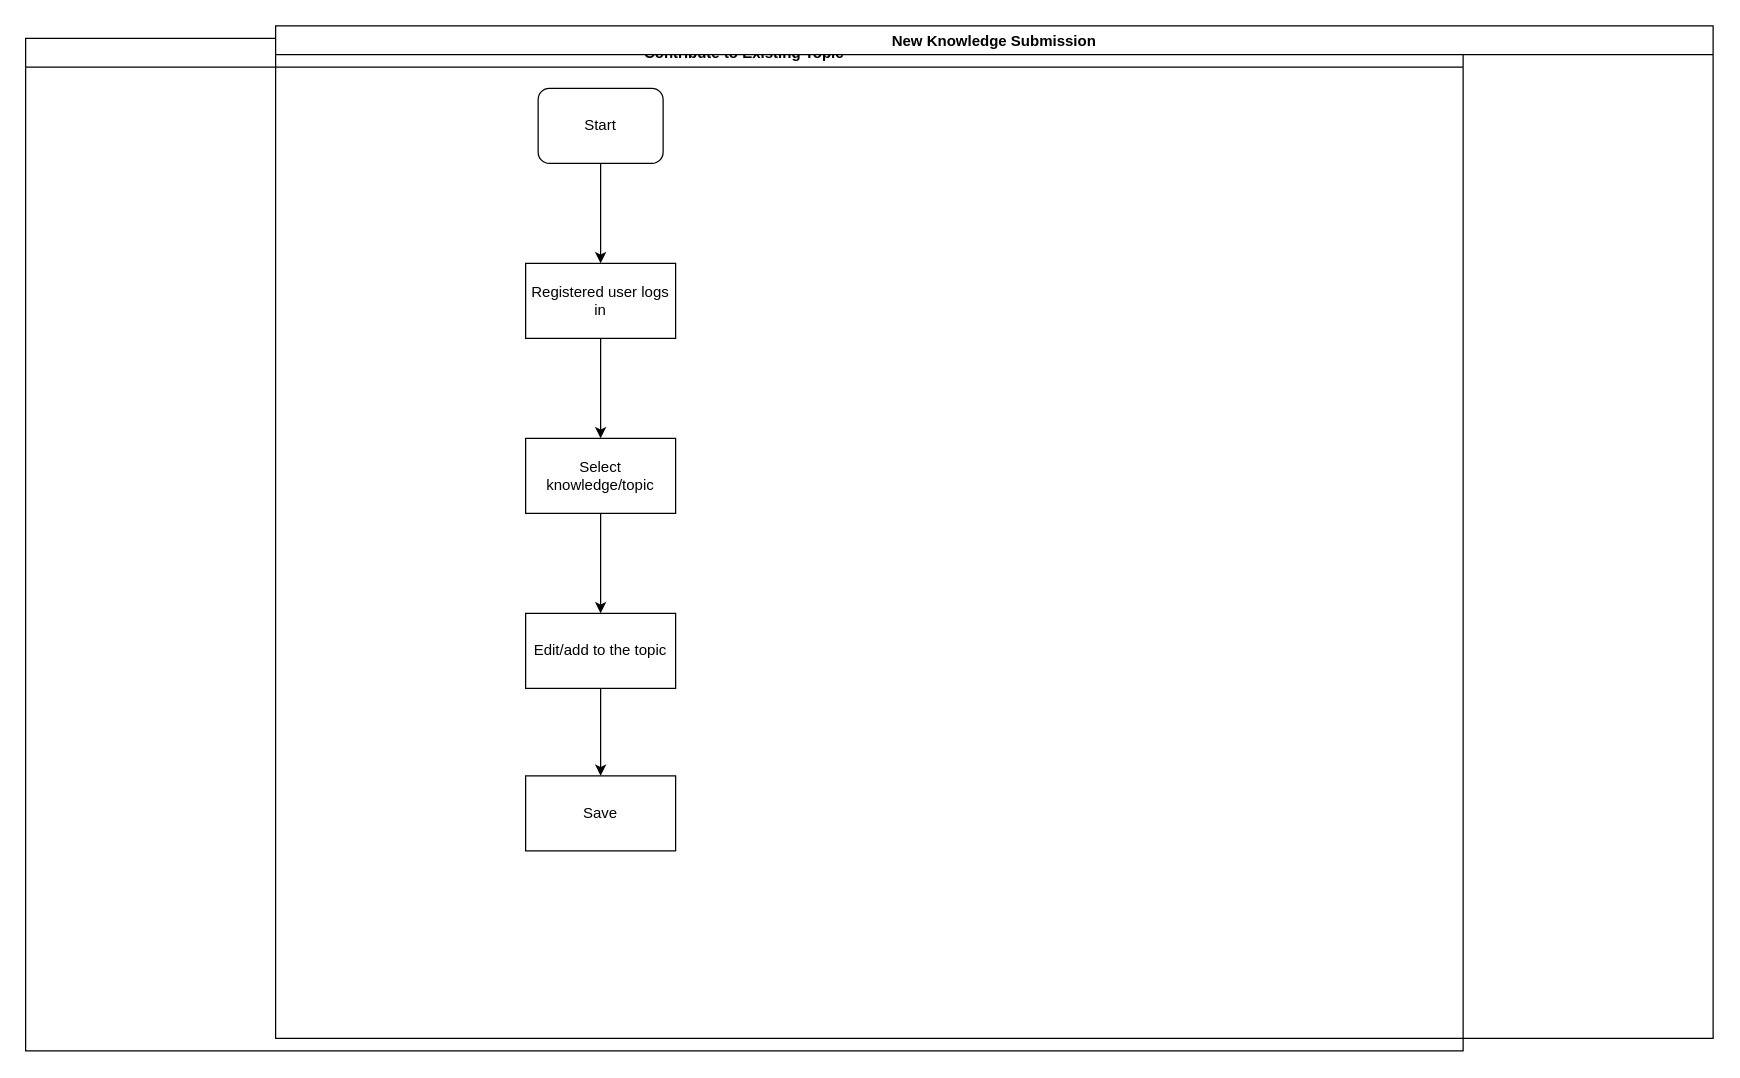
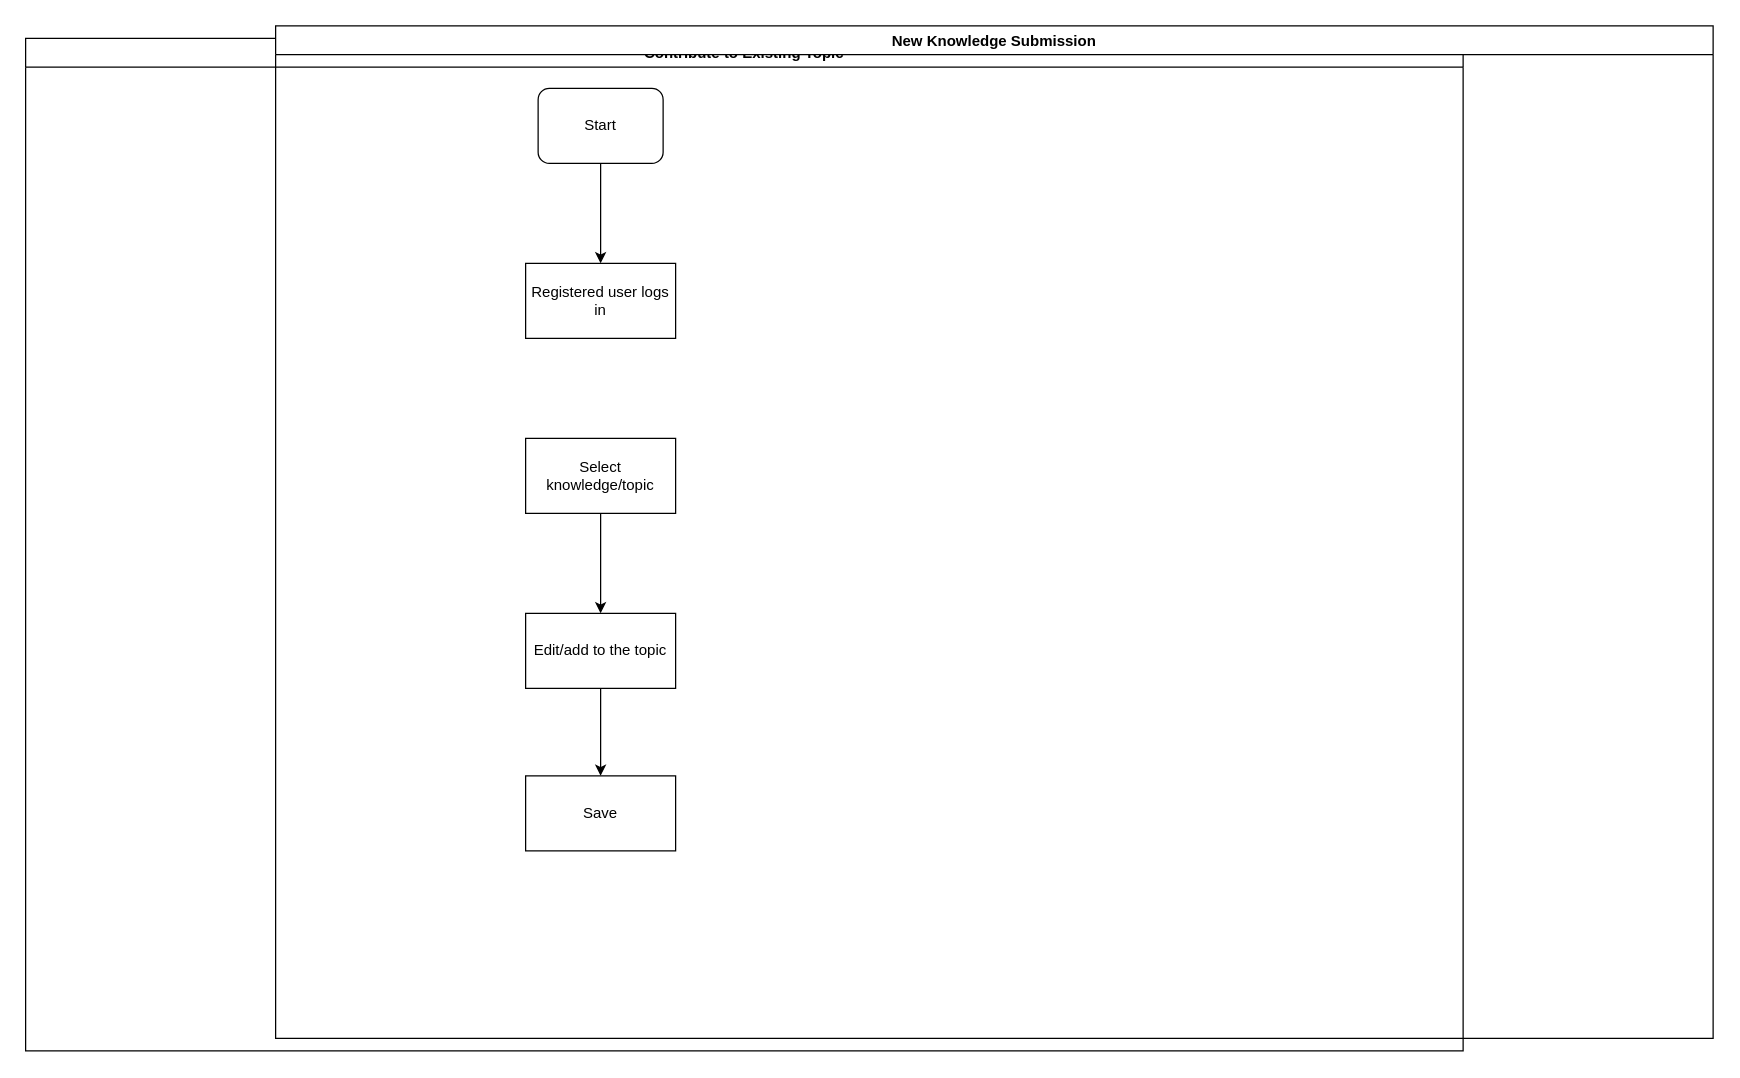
(601, 384) -> none
